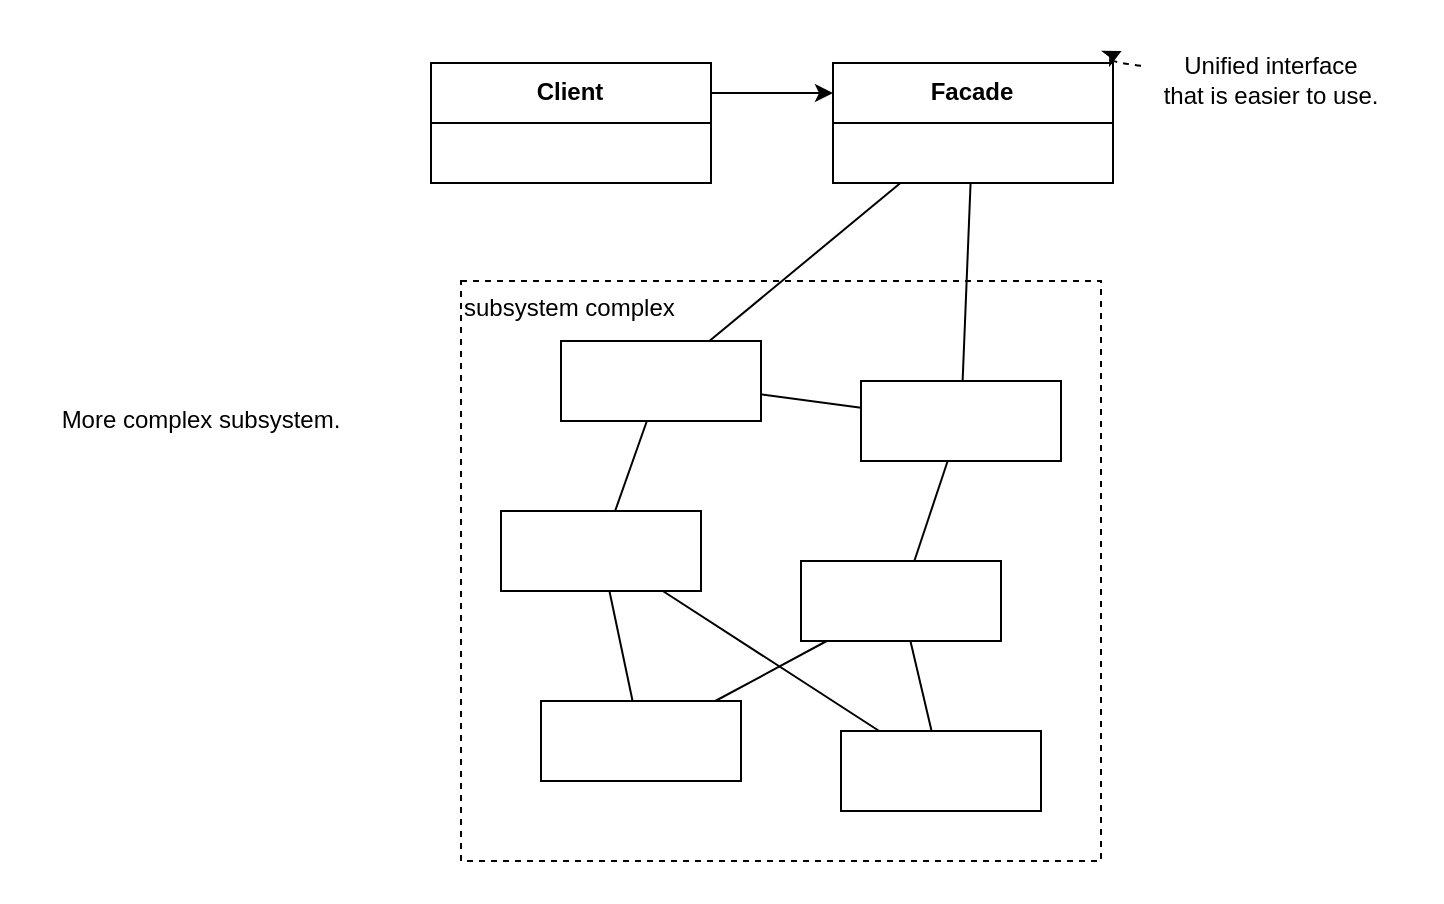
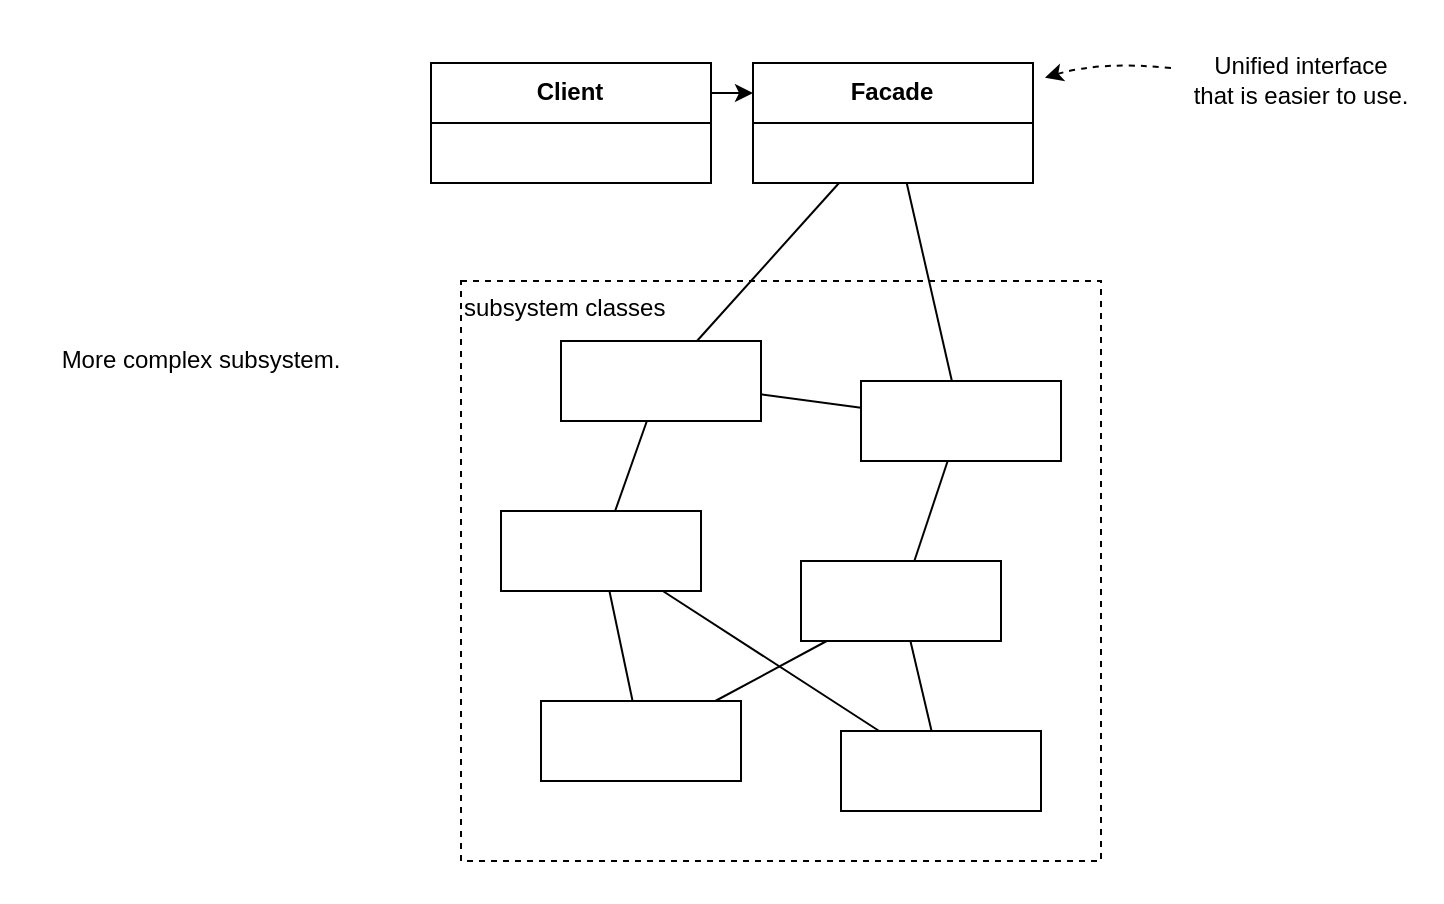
(1271, 81) -> (1301, 81)
(973, 123) -> (893, 123)
(573, 309) -> (573, 309)
(201, 421) -> (201, 361)
